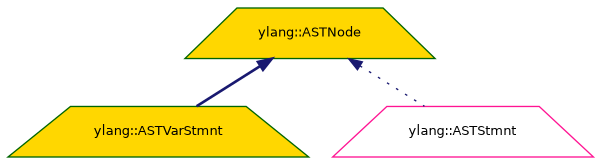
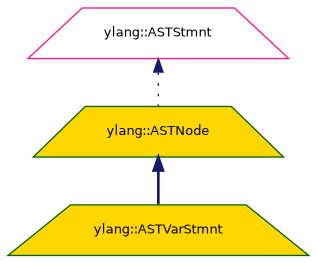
(392, 86) -> (158, 89)
